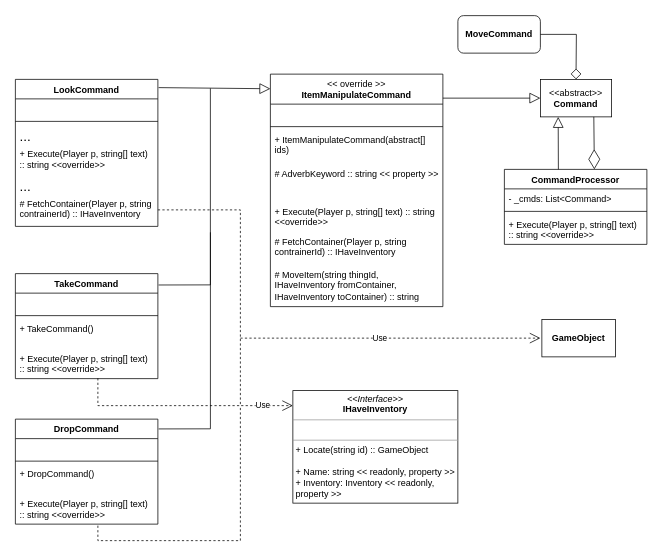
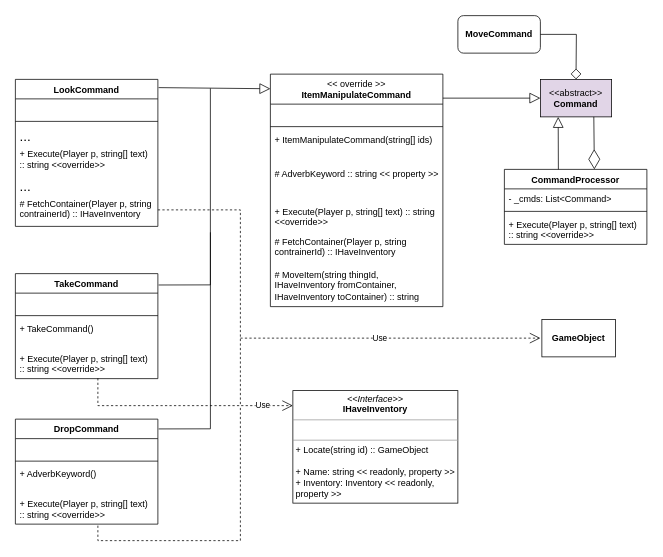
(576, 98) -> (576, 98)
(357, 145) -> (357, 145)
(57, 475) -> (62, 475)
